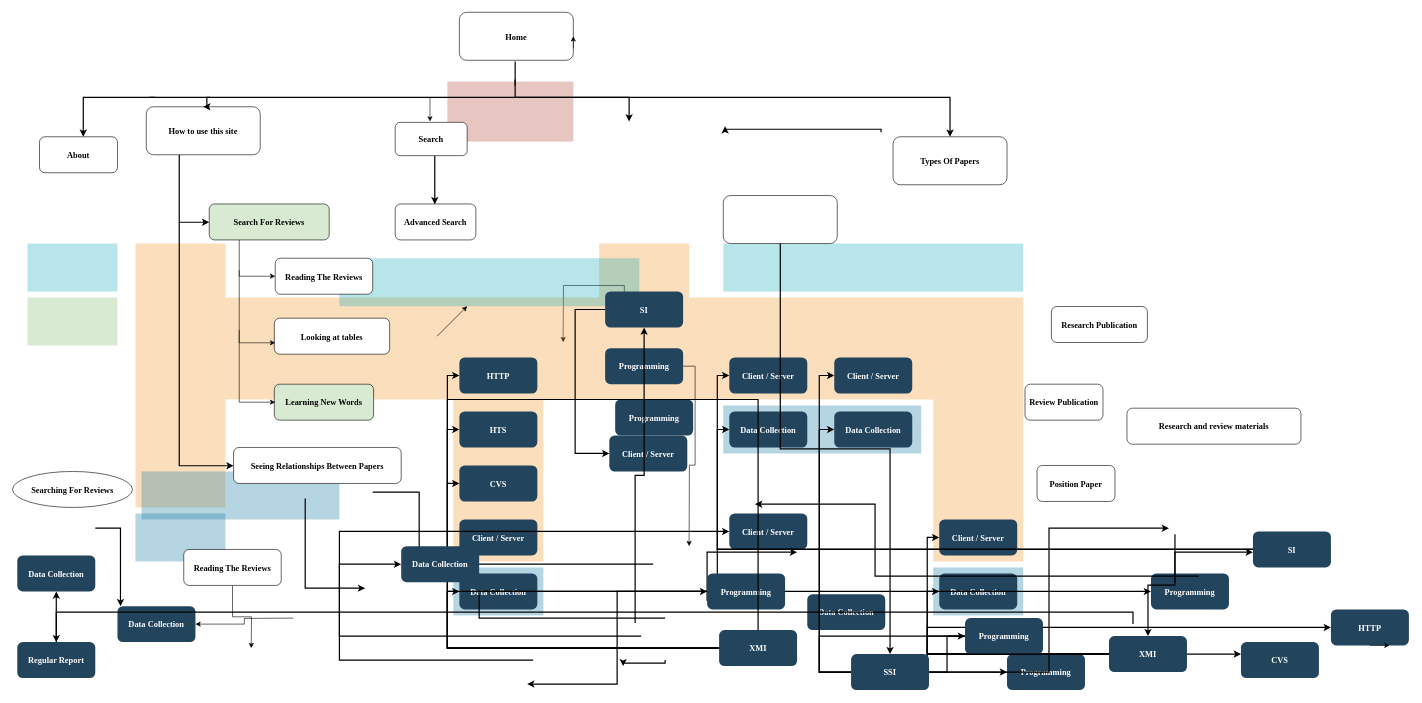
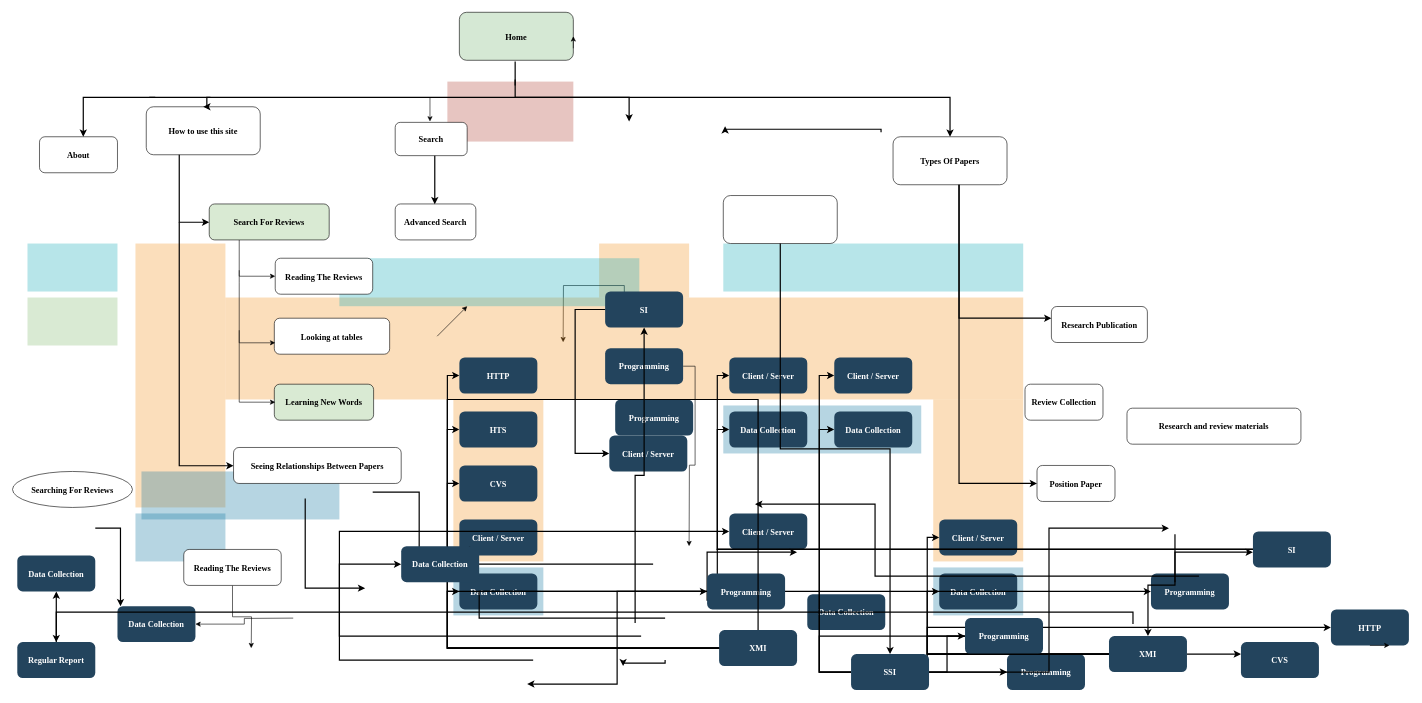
(516, 36) -> (516, 36)
none -> (1003, 318)
(1064, 403) -> (1064, 403)
none -> (959, 438)
